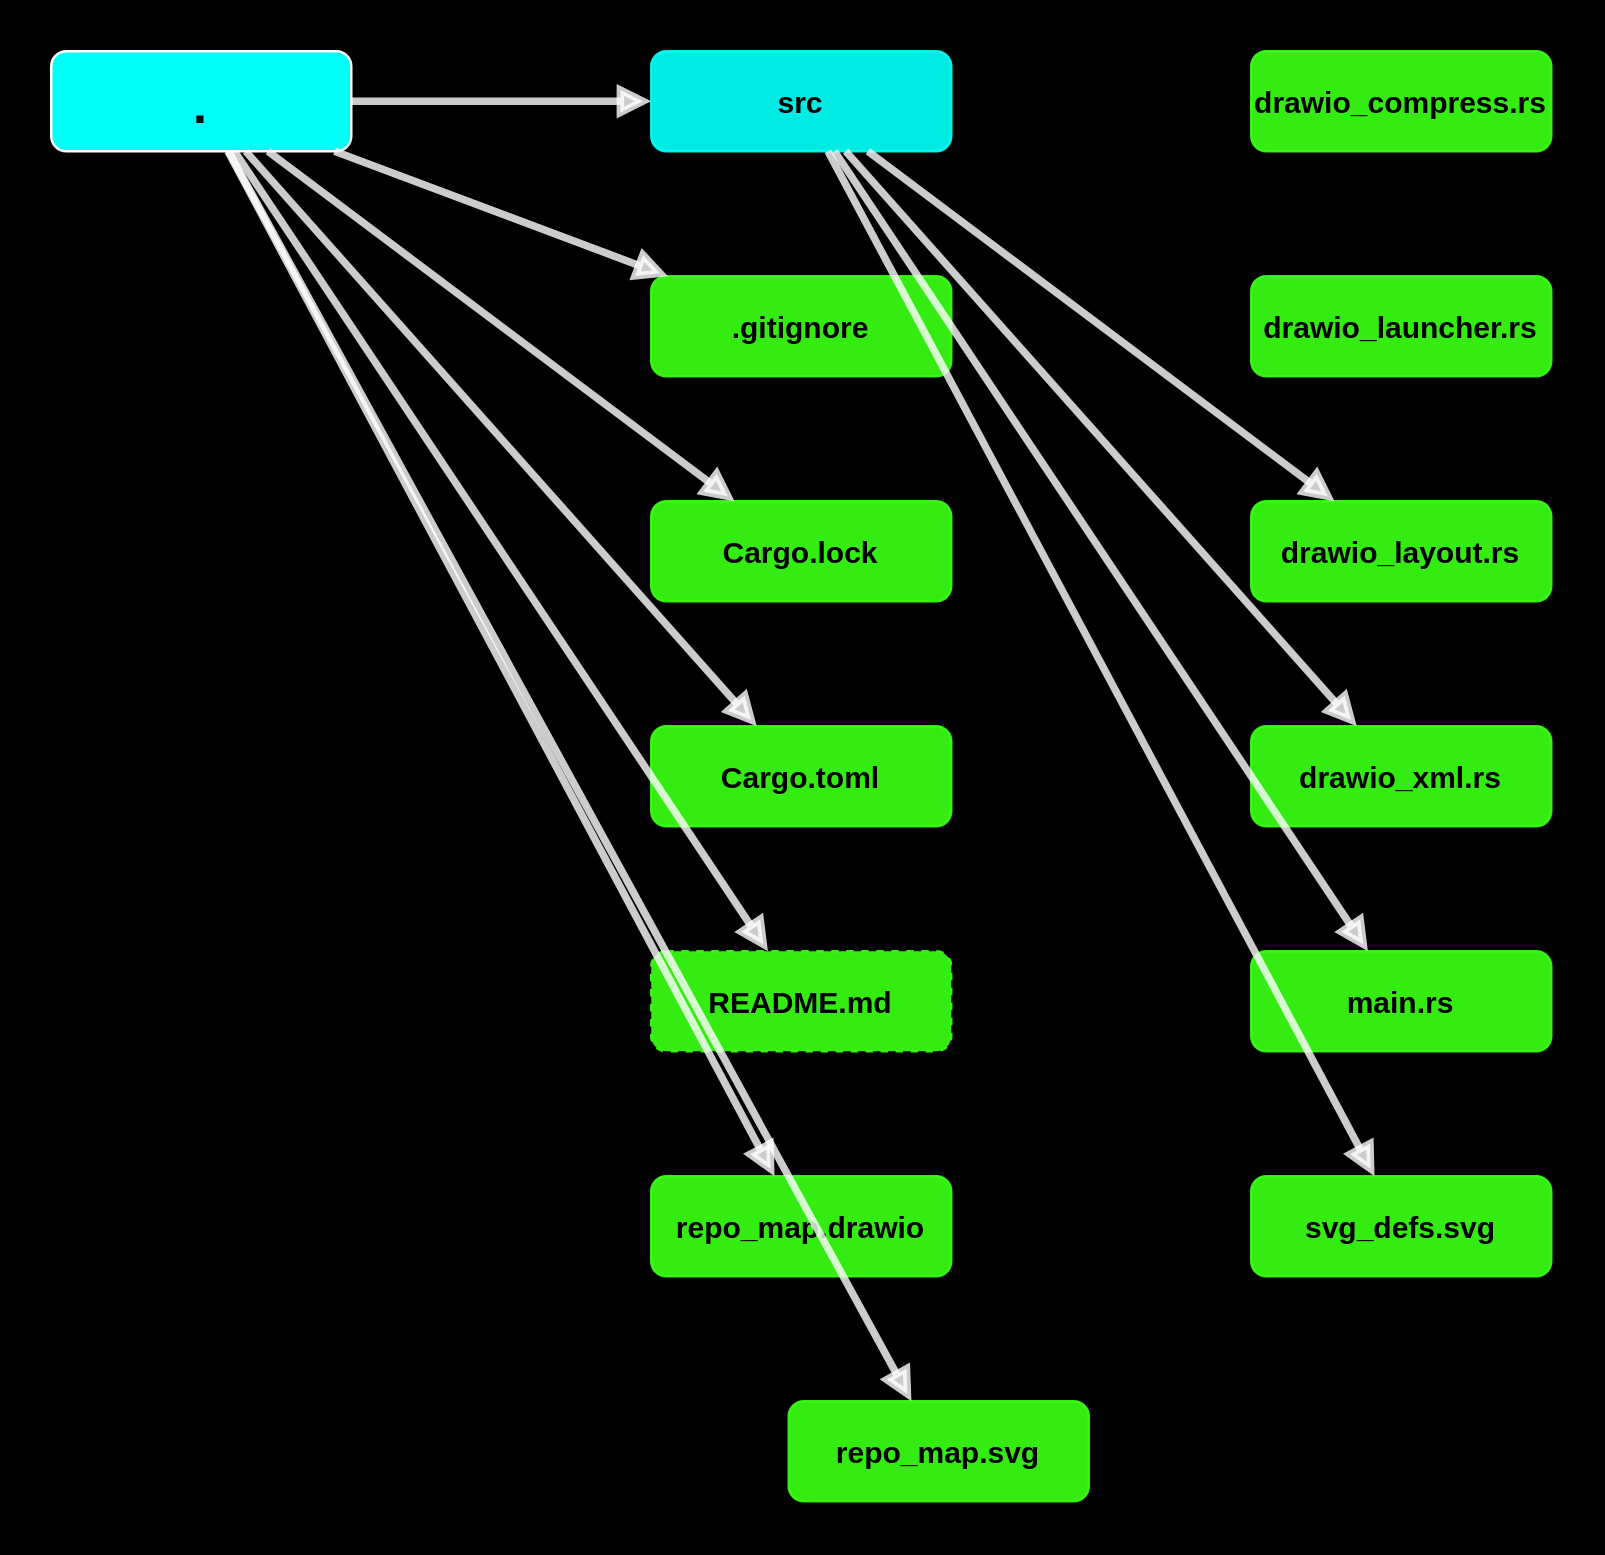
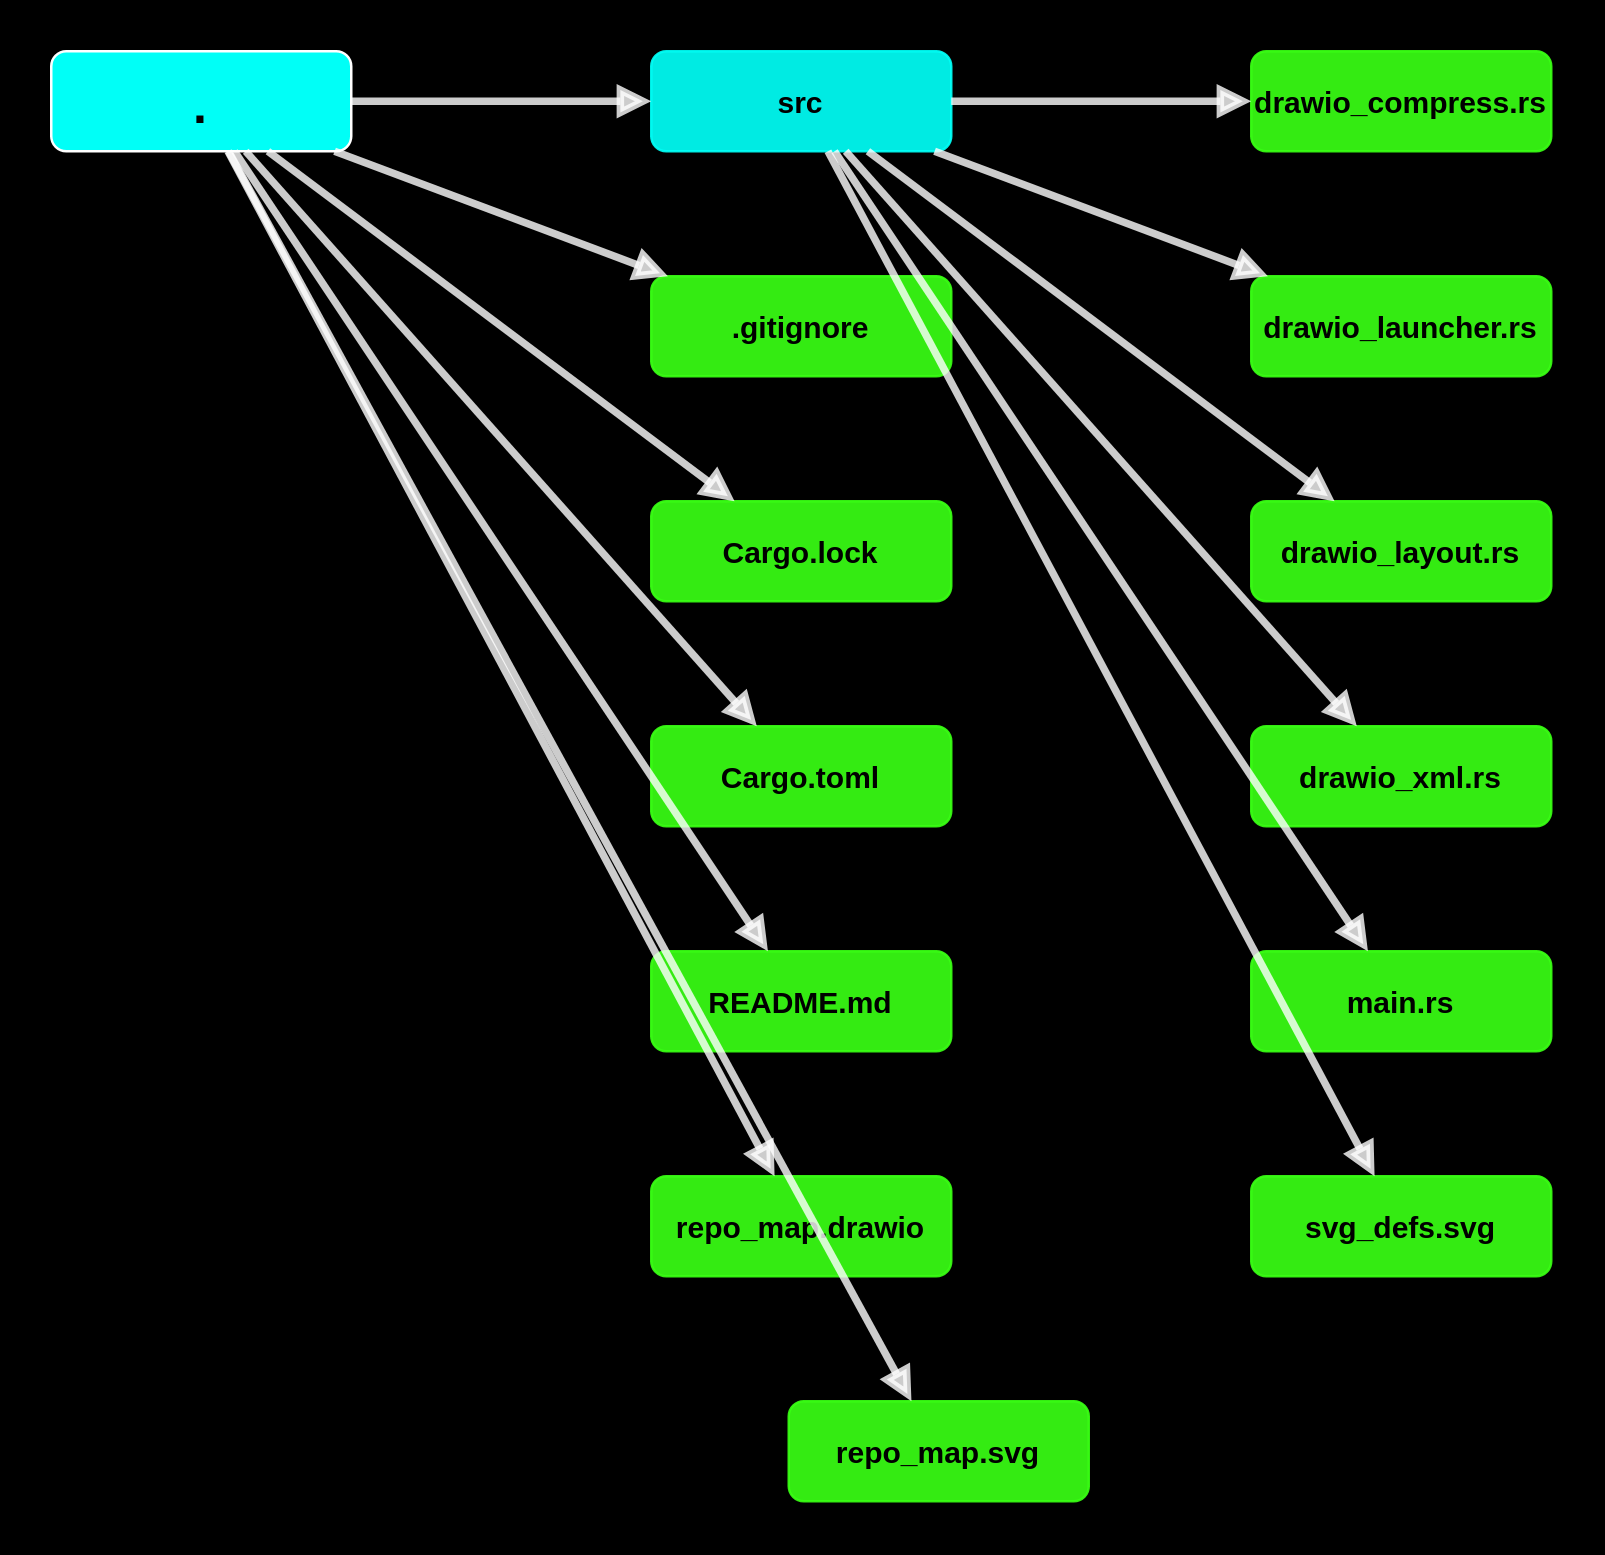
none -> (1085, 101)
none -> (1086, 208)
(801, 1001) -> (801, 1001)
